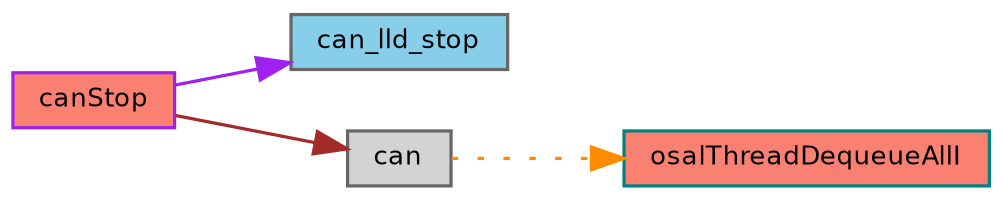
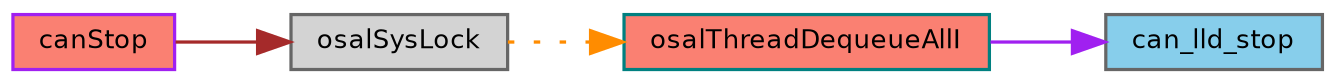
(216, 77) -> (1031, 42)
(399, 158) -> (399, 42)
